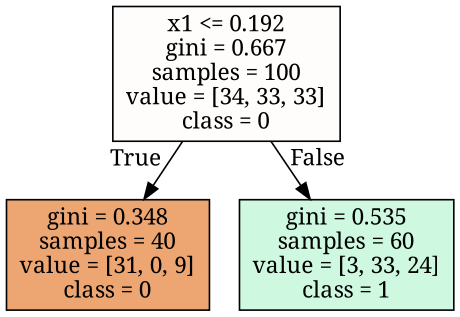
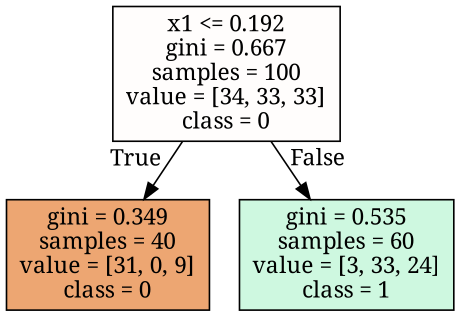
(108, 255) -> (108, 255)
